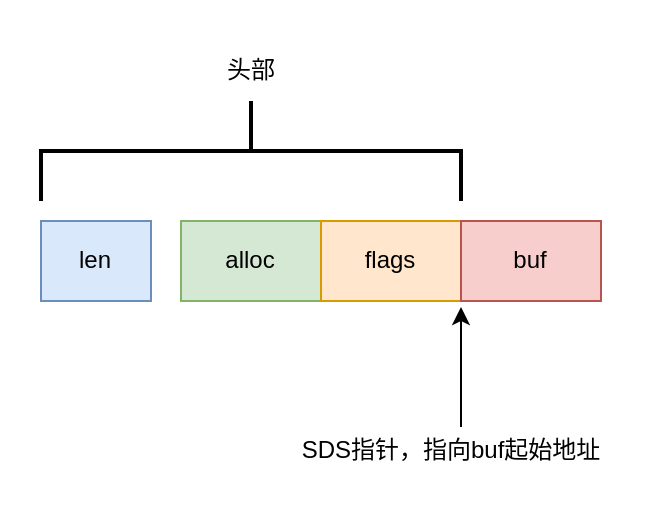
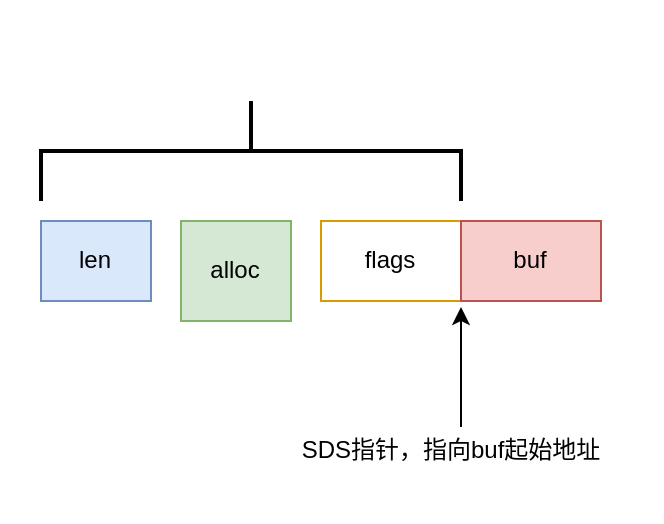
(251, 71) -> none
(251, 261) -> (236, 271)
(391, 261) -> (391, 261)
